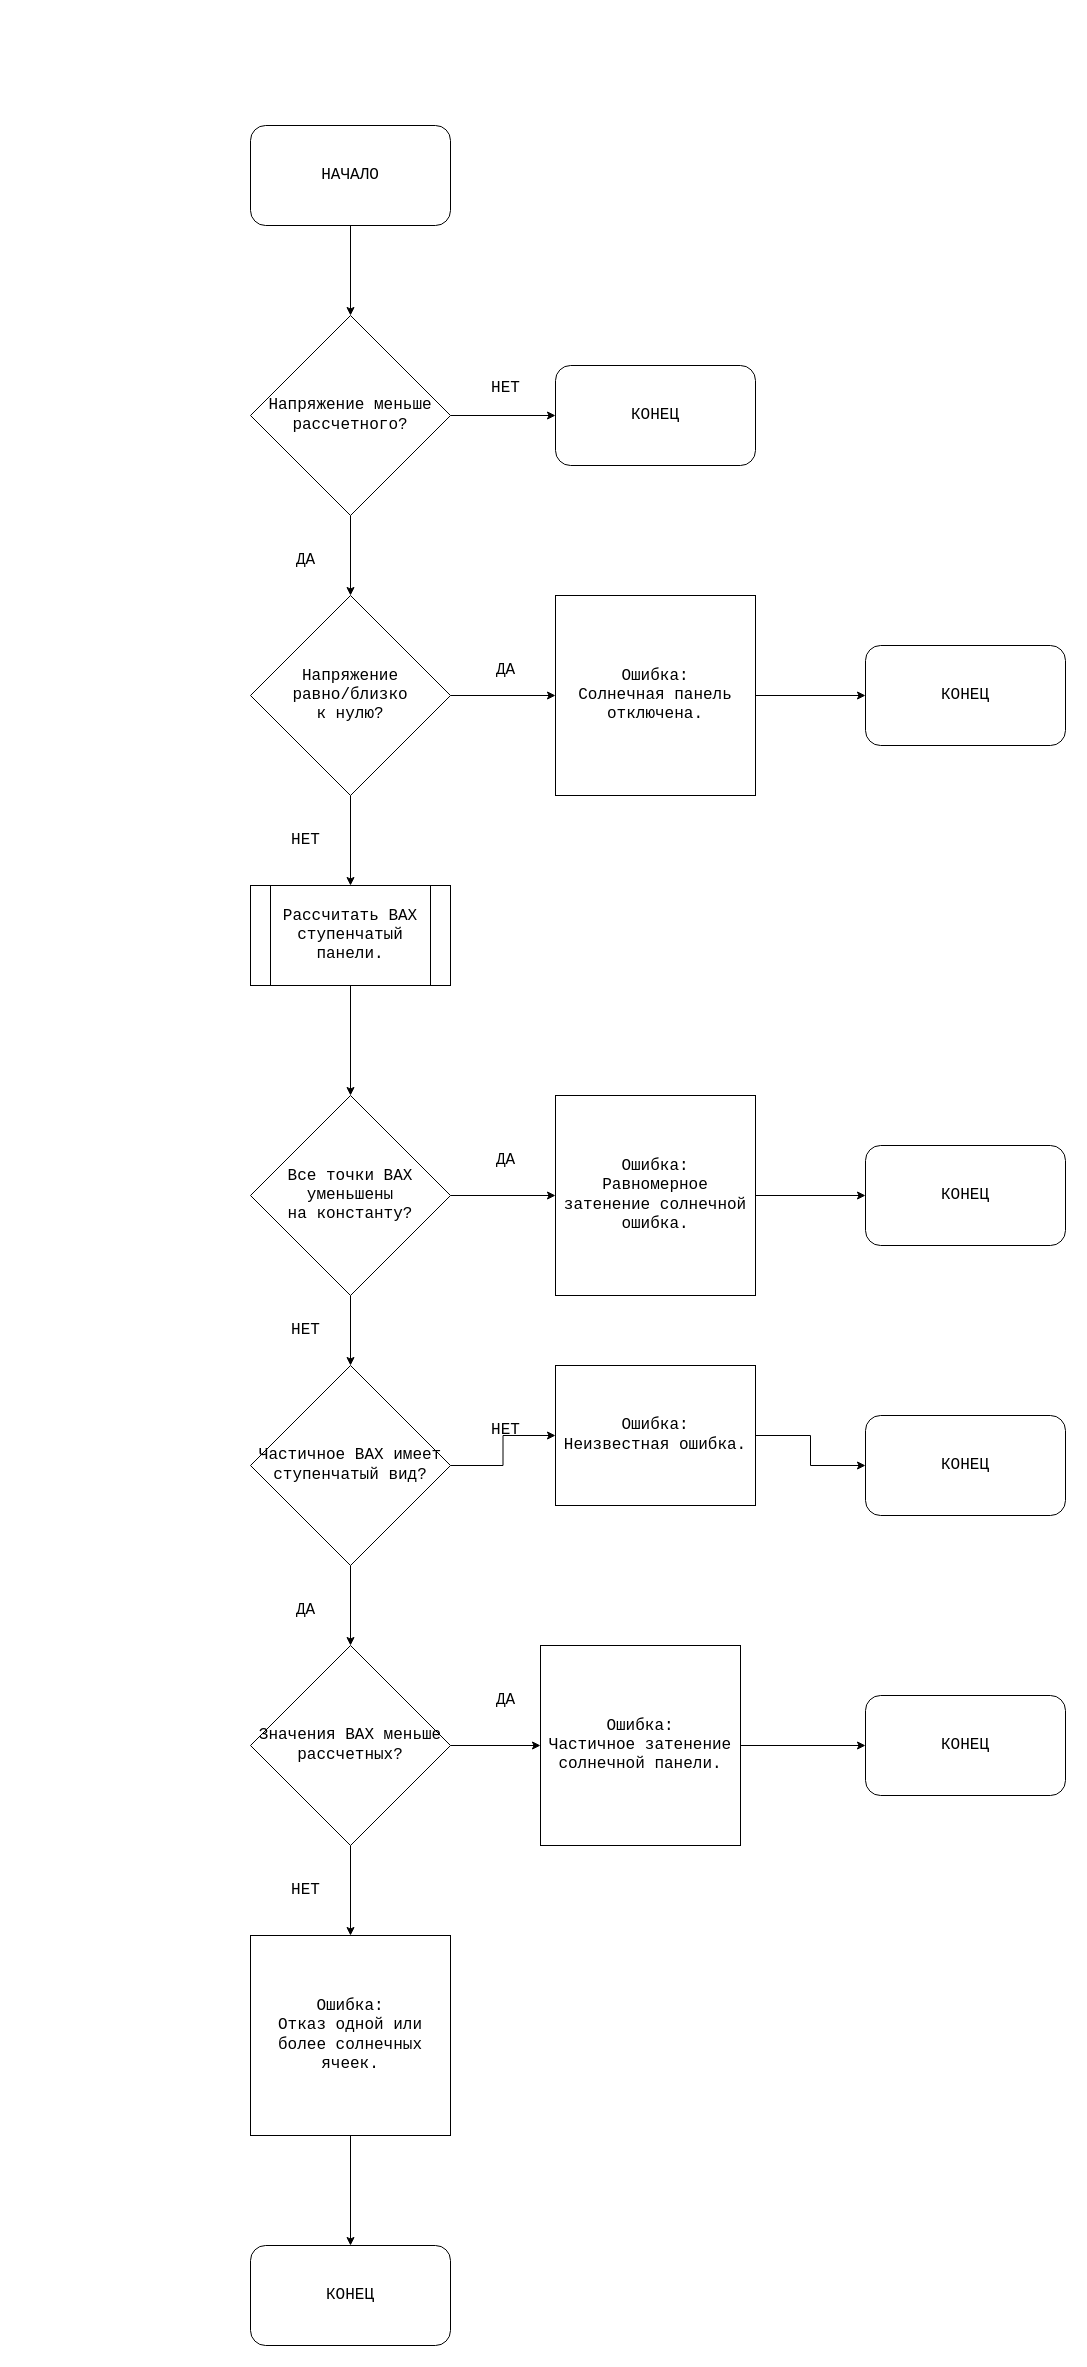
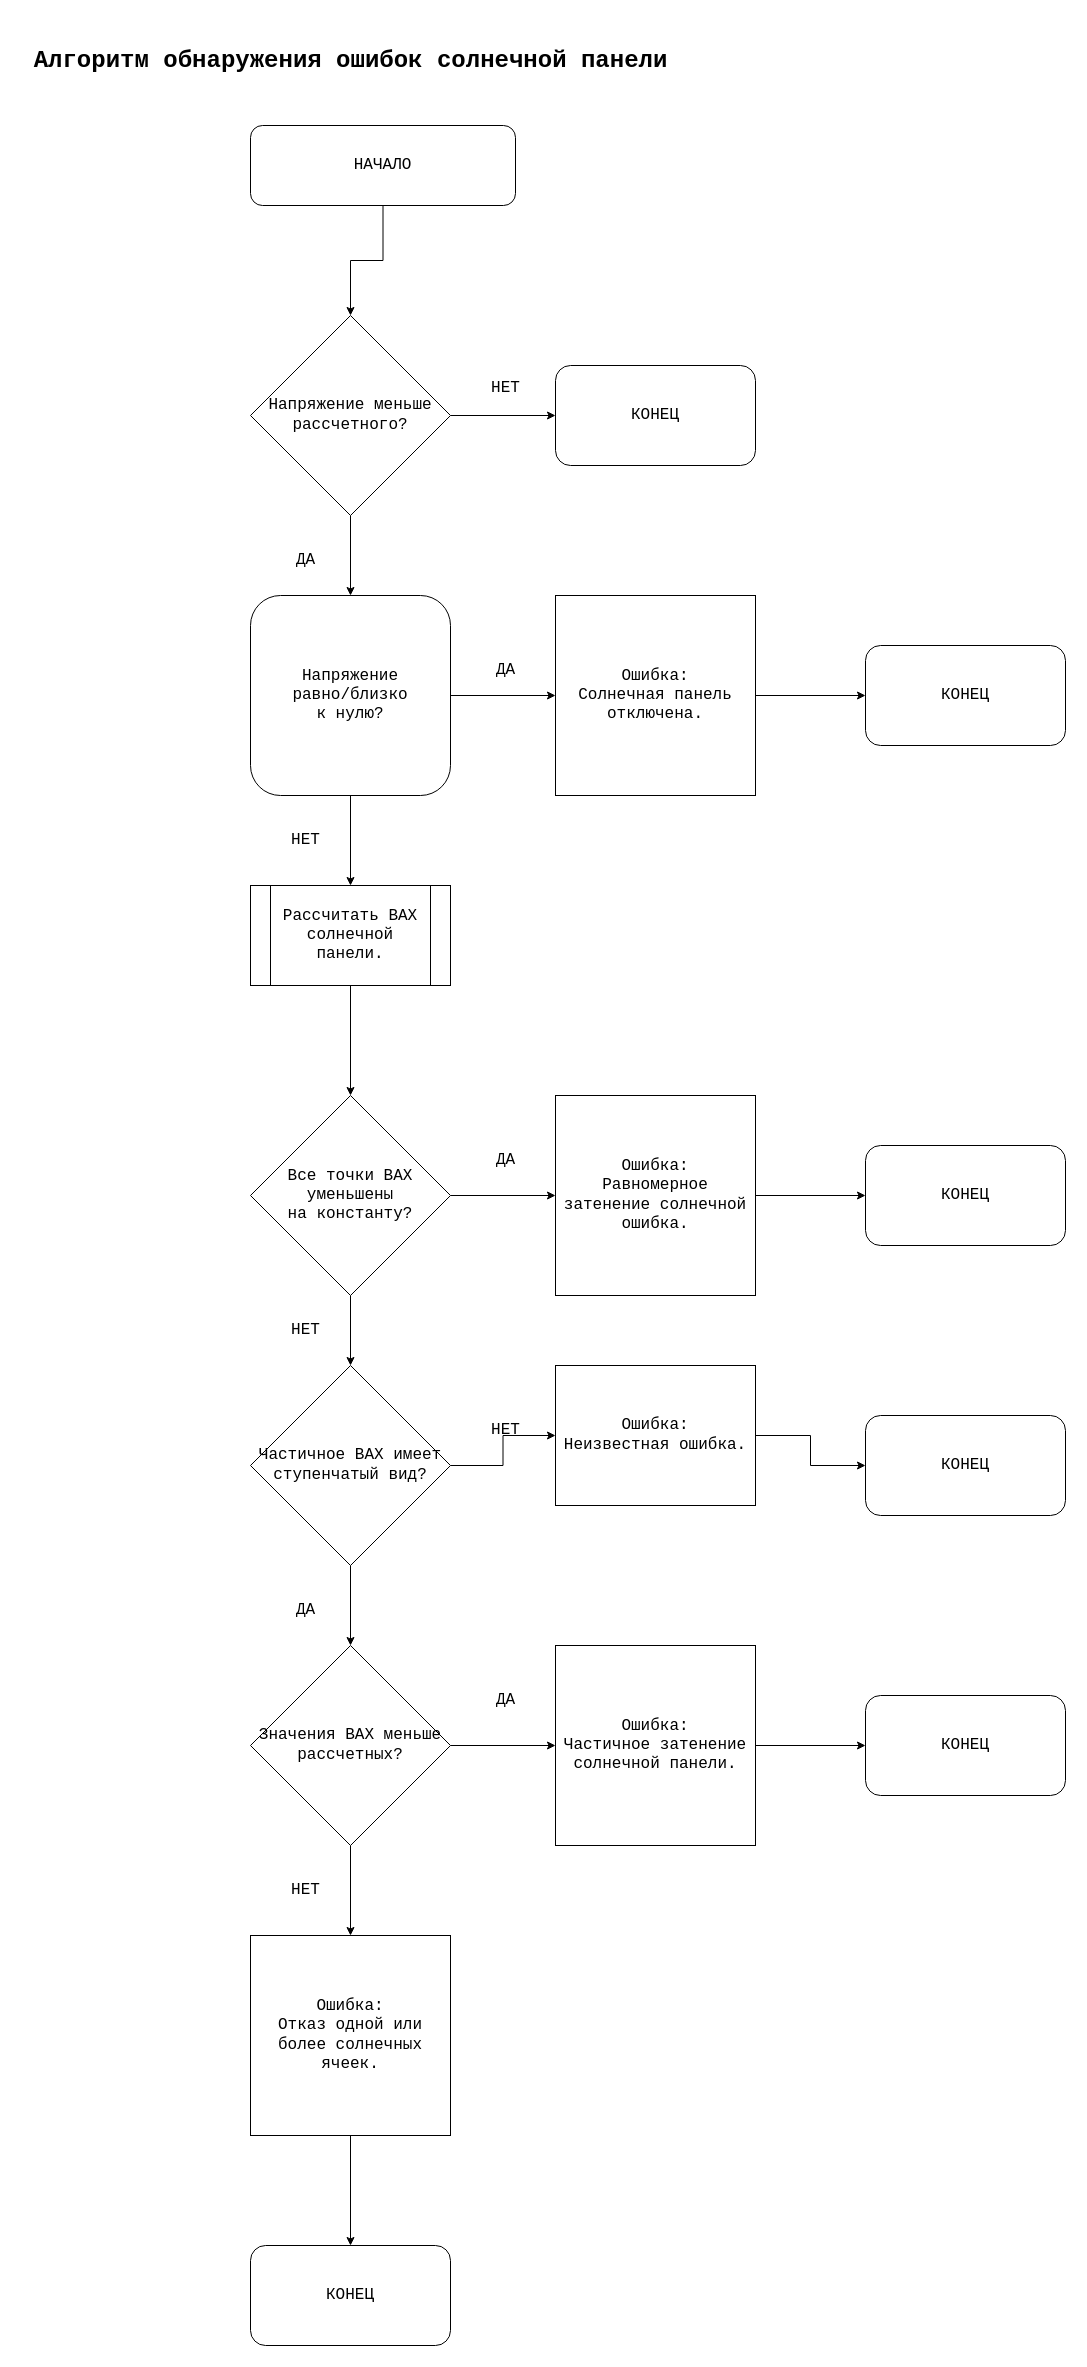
none -> (351, 61)
(351, 176) -> (383, 166)
(351, 696) -> (351, 696)
(351, 936) -> (351, 936)
(641, 1746) -> (656, 1746)
